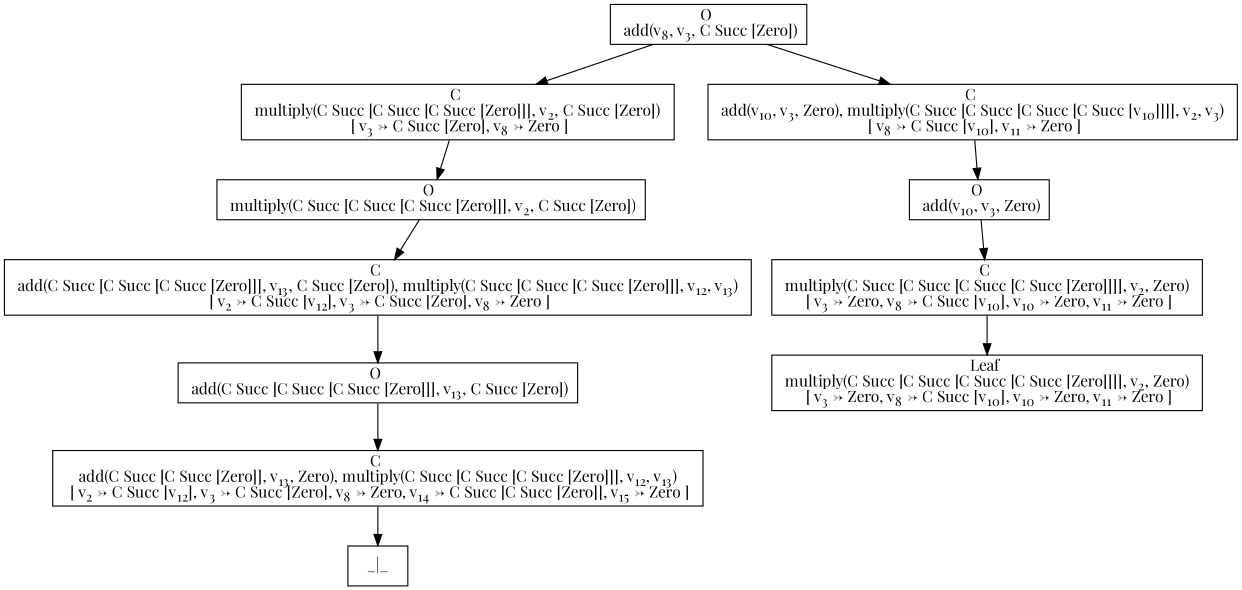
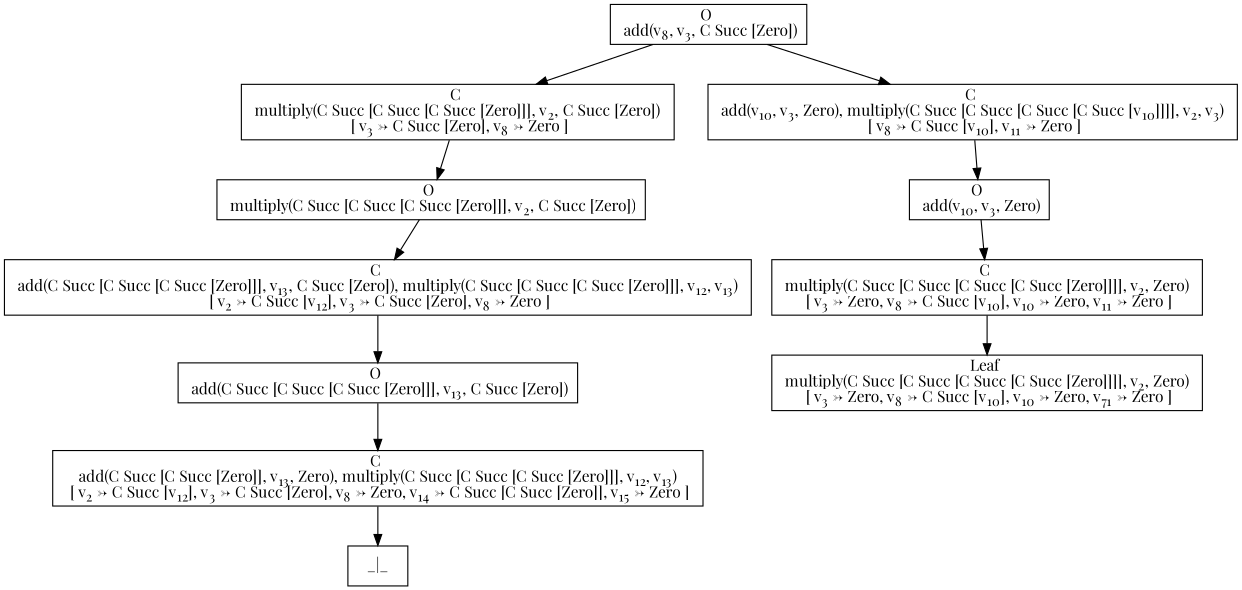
(1107, 397) -> (1107, 397)
